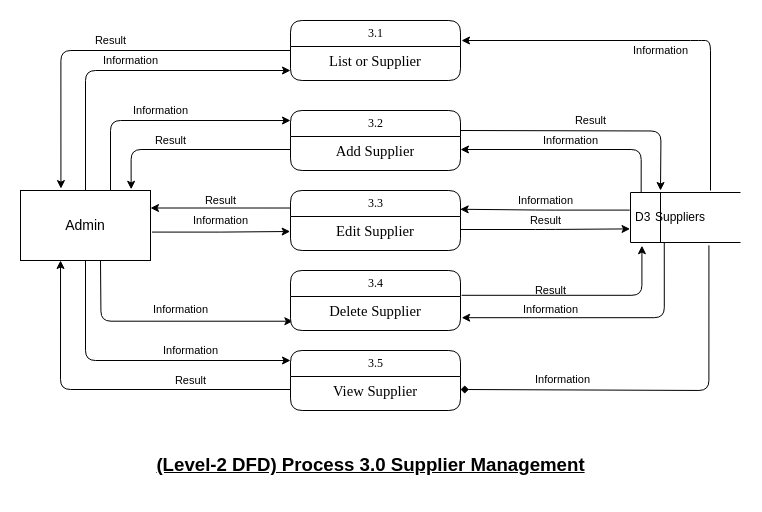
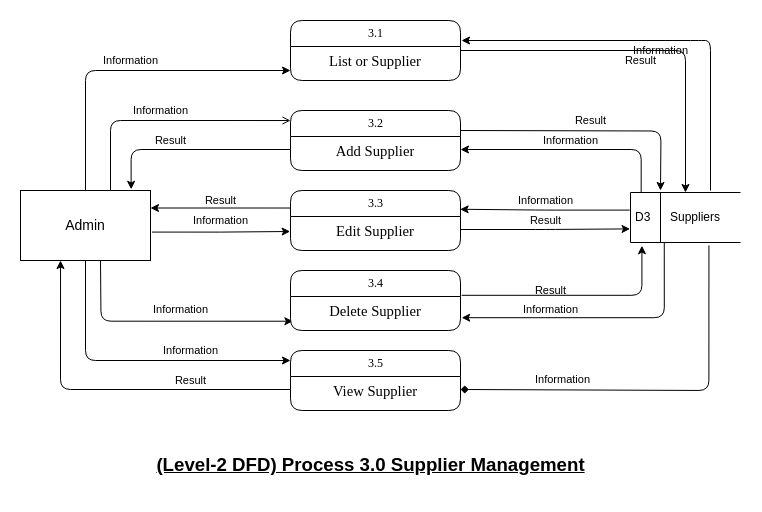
(115, 51) -> (636, 51)
(282, 121) -> (283, 121)
(681, 218) -> (696, 218)
